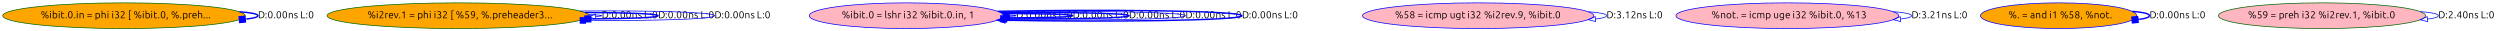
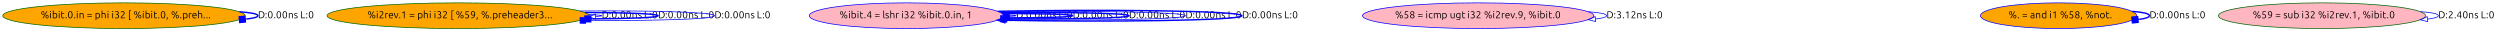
(906, 16) -> (906, 16)
(1787, 16) -> none
(2322, 16) -> (2322, 16)
